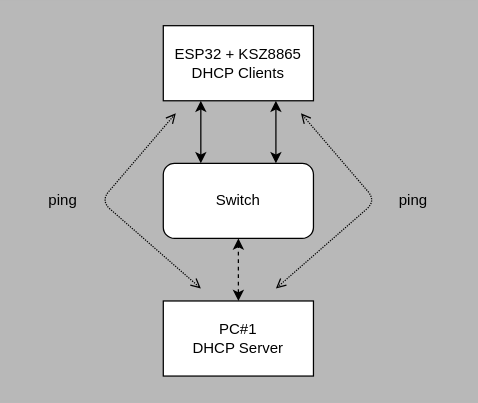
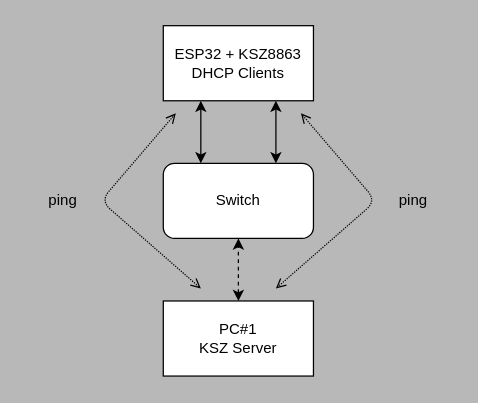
(238, 63) -> (238, 63)
(238, 338) -> (238, 338)
